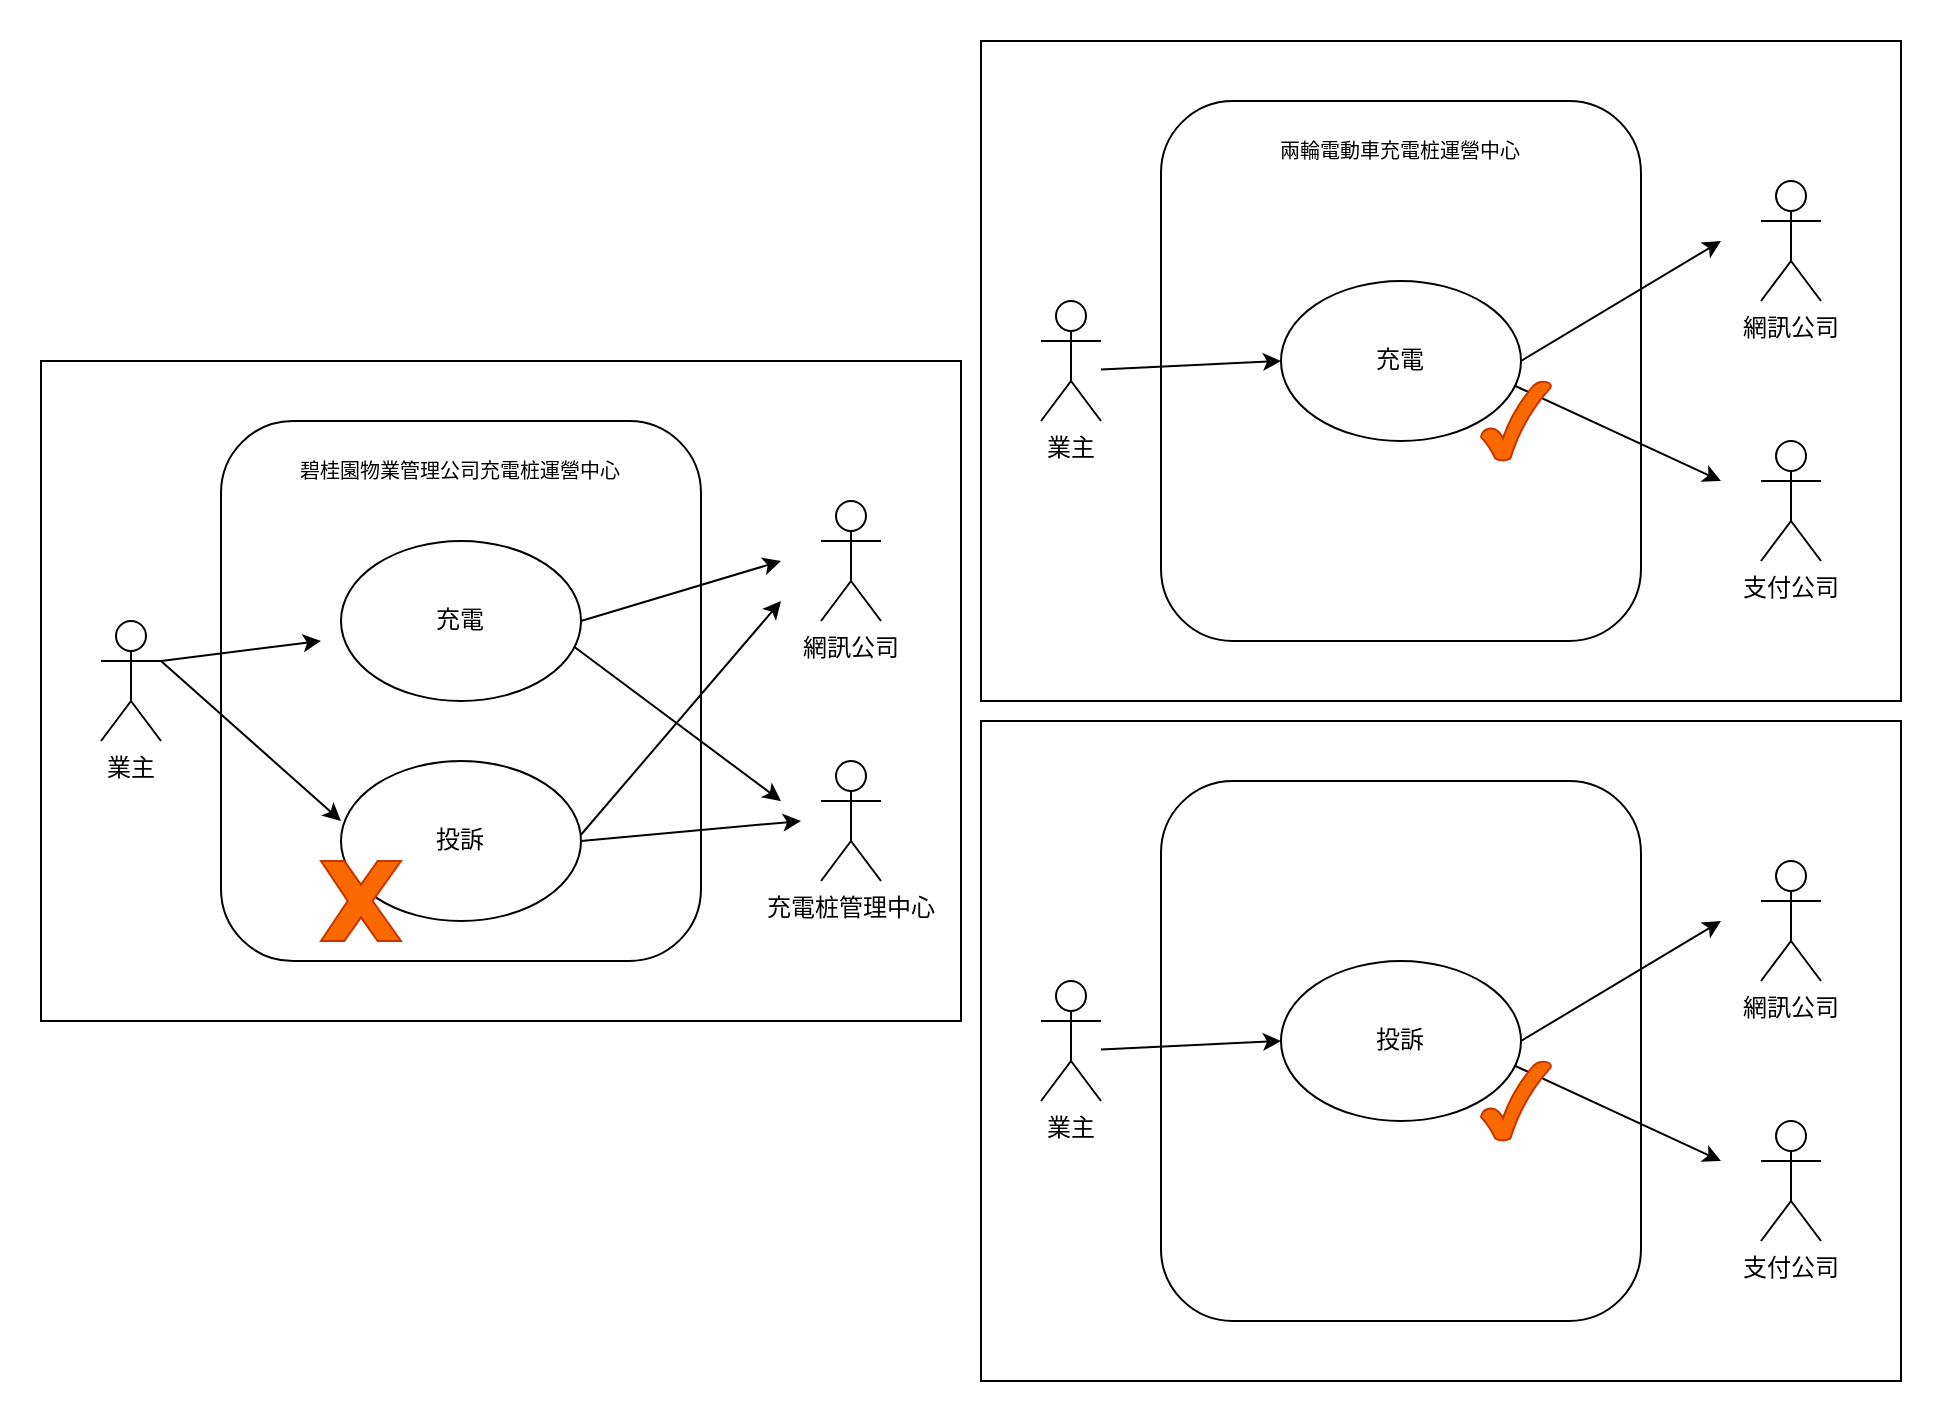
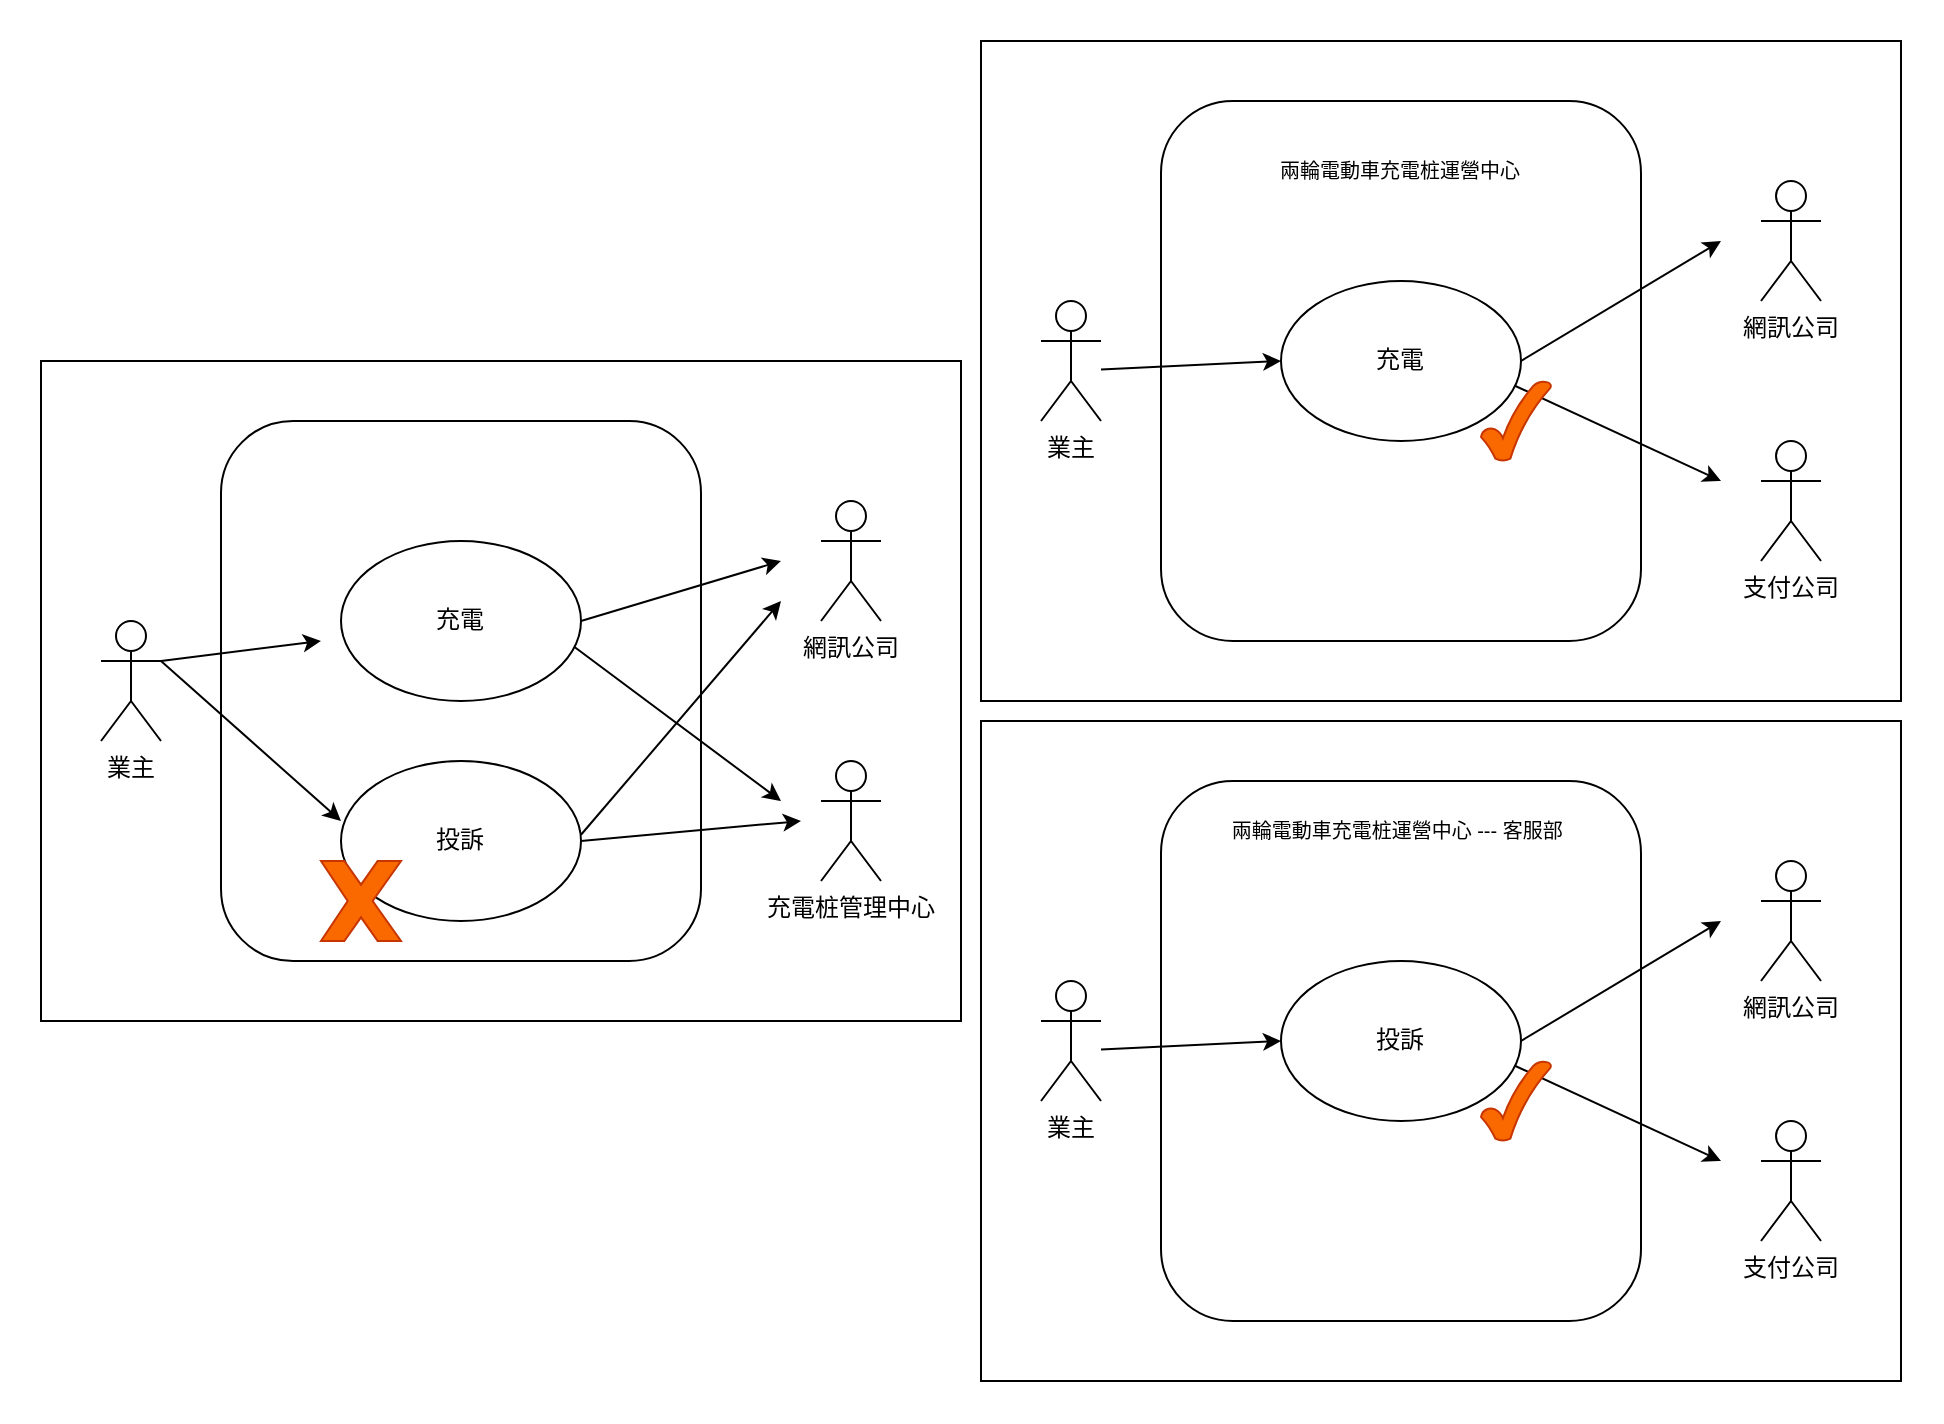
(1401, 151) -> (1401, 171)
(461, 471) -> none
none -> (1401, 831)
